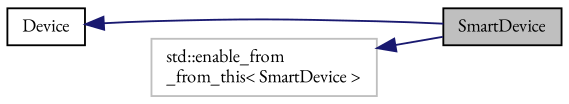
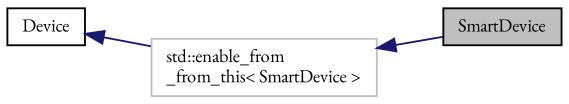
(274, 19) -> (127, 42)
